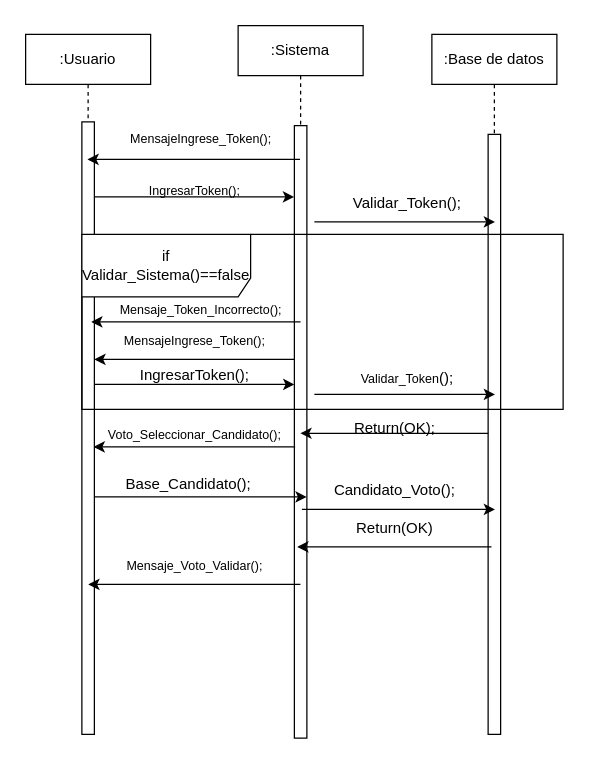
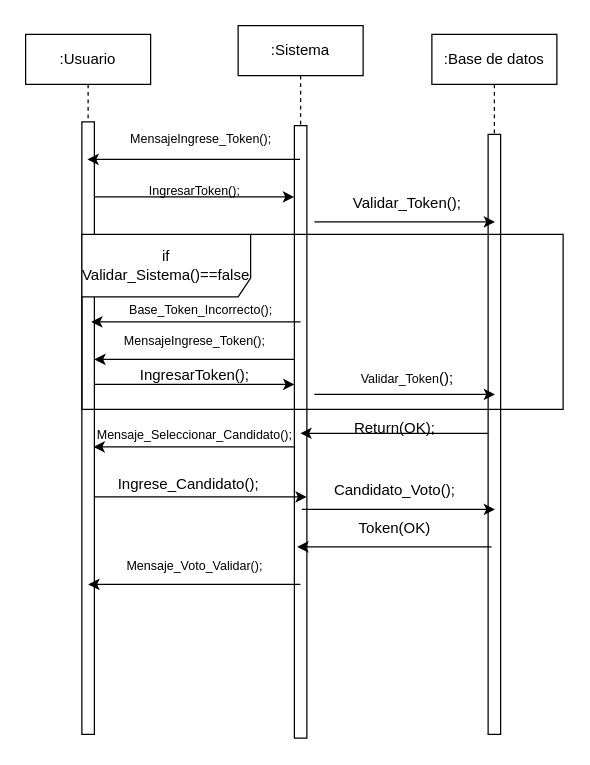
(201, 309) -> (201, 309)
(195, 434) -> (195, 434)
(189, 484) -> (189, 484)
(395, 528) -> (395, 528)
